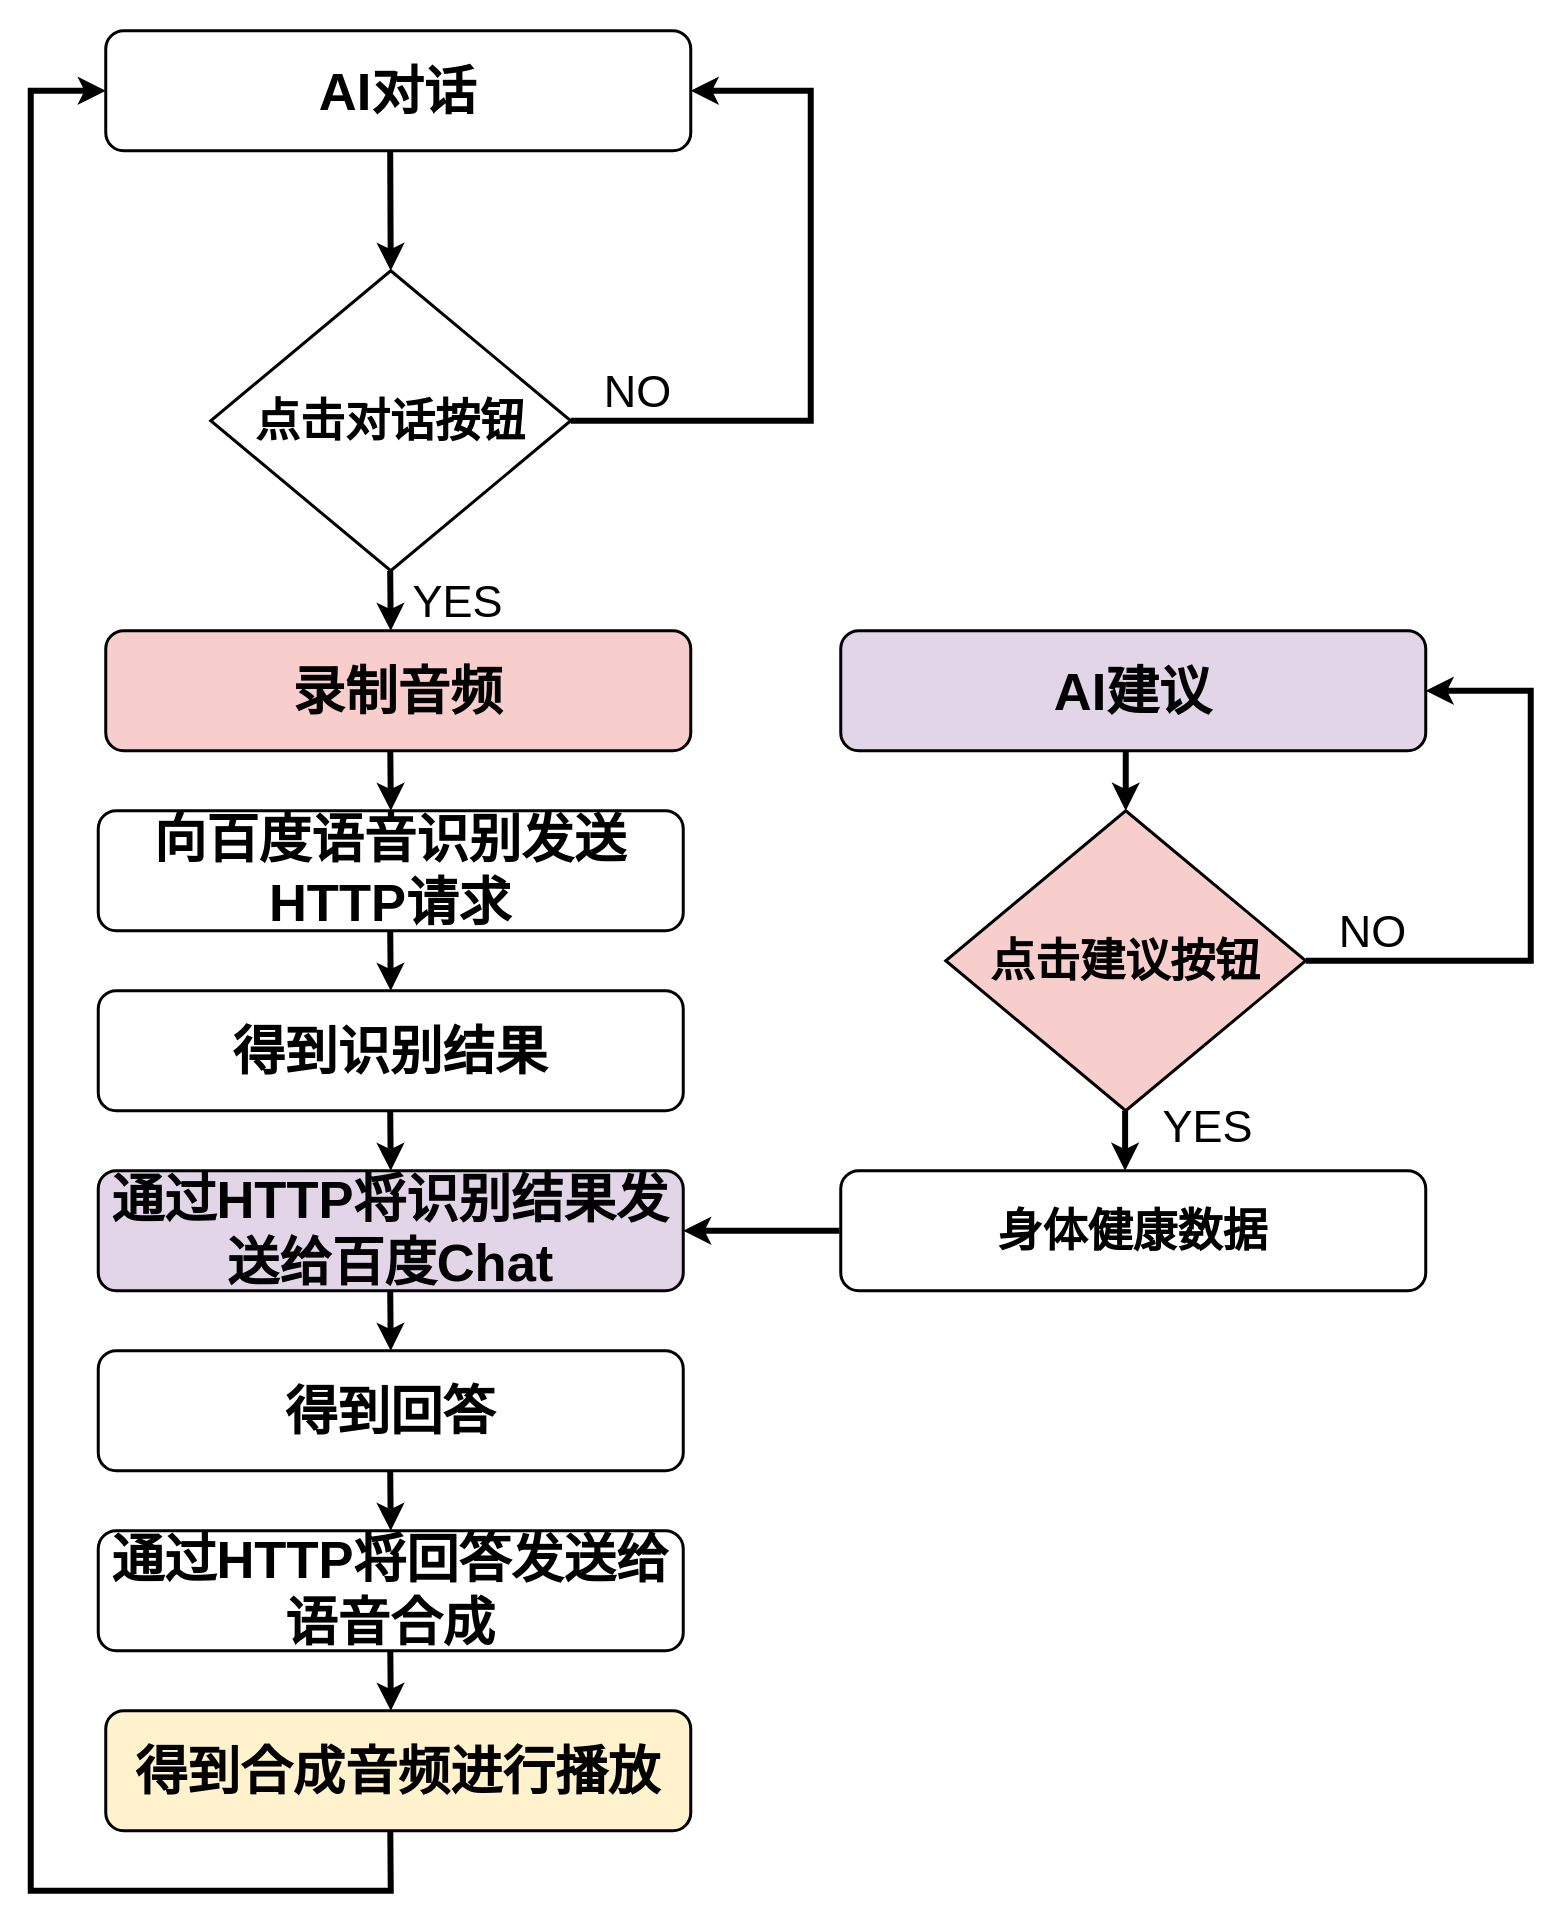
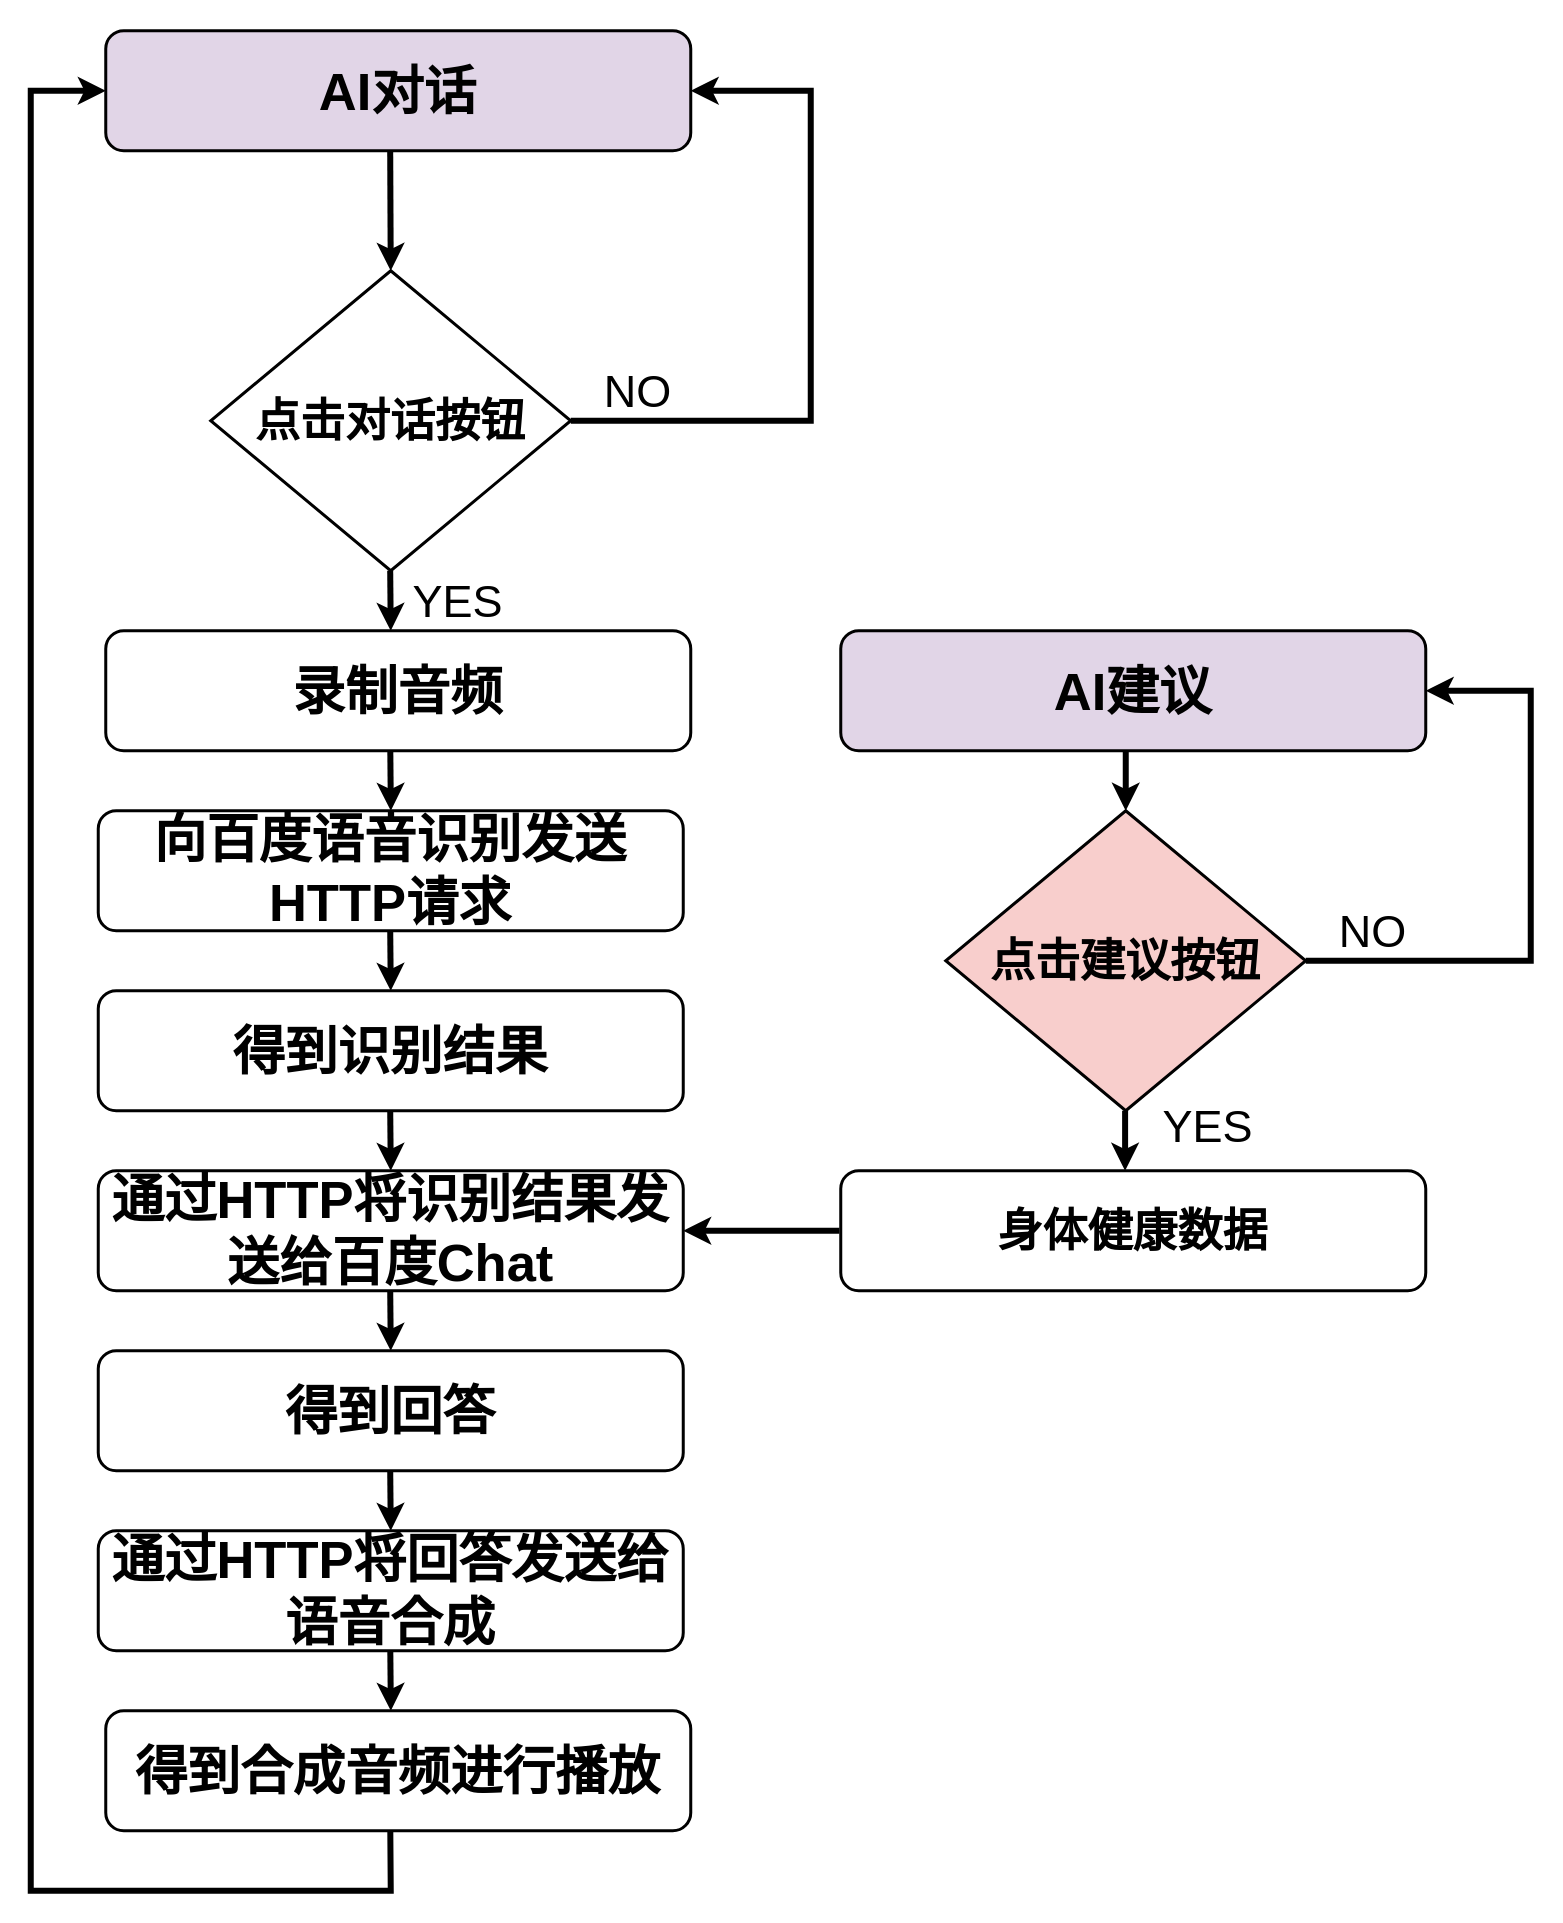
(398, 91) -> (398, 91)
(398, 691) -> (398, 691)
(391, 1231) -> (391, 1231)
(398, 1771) -> (398, 1771)
